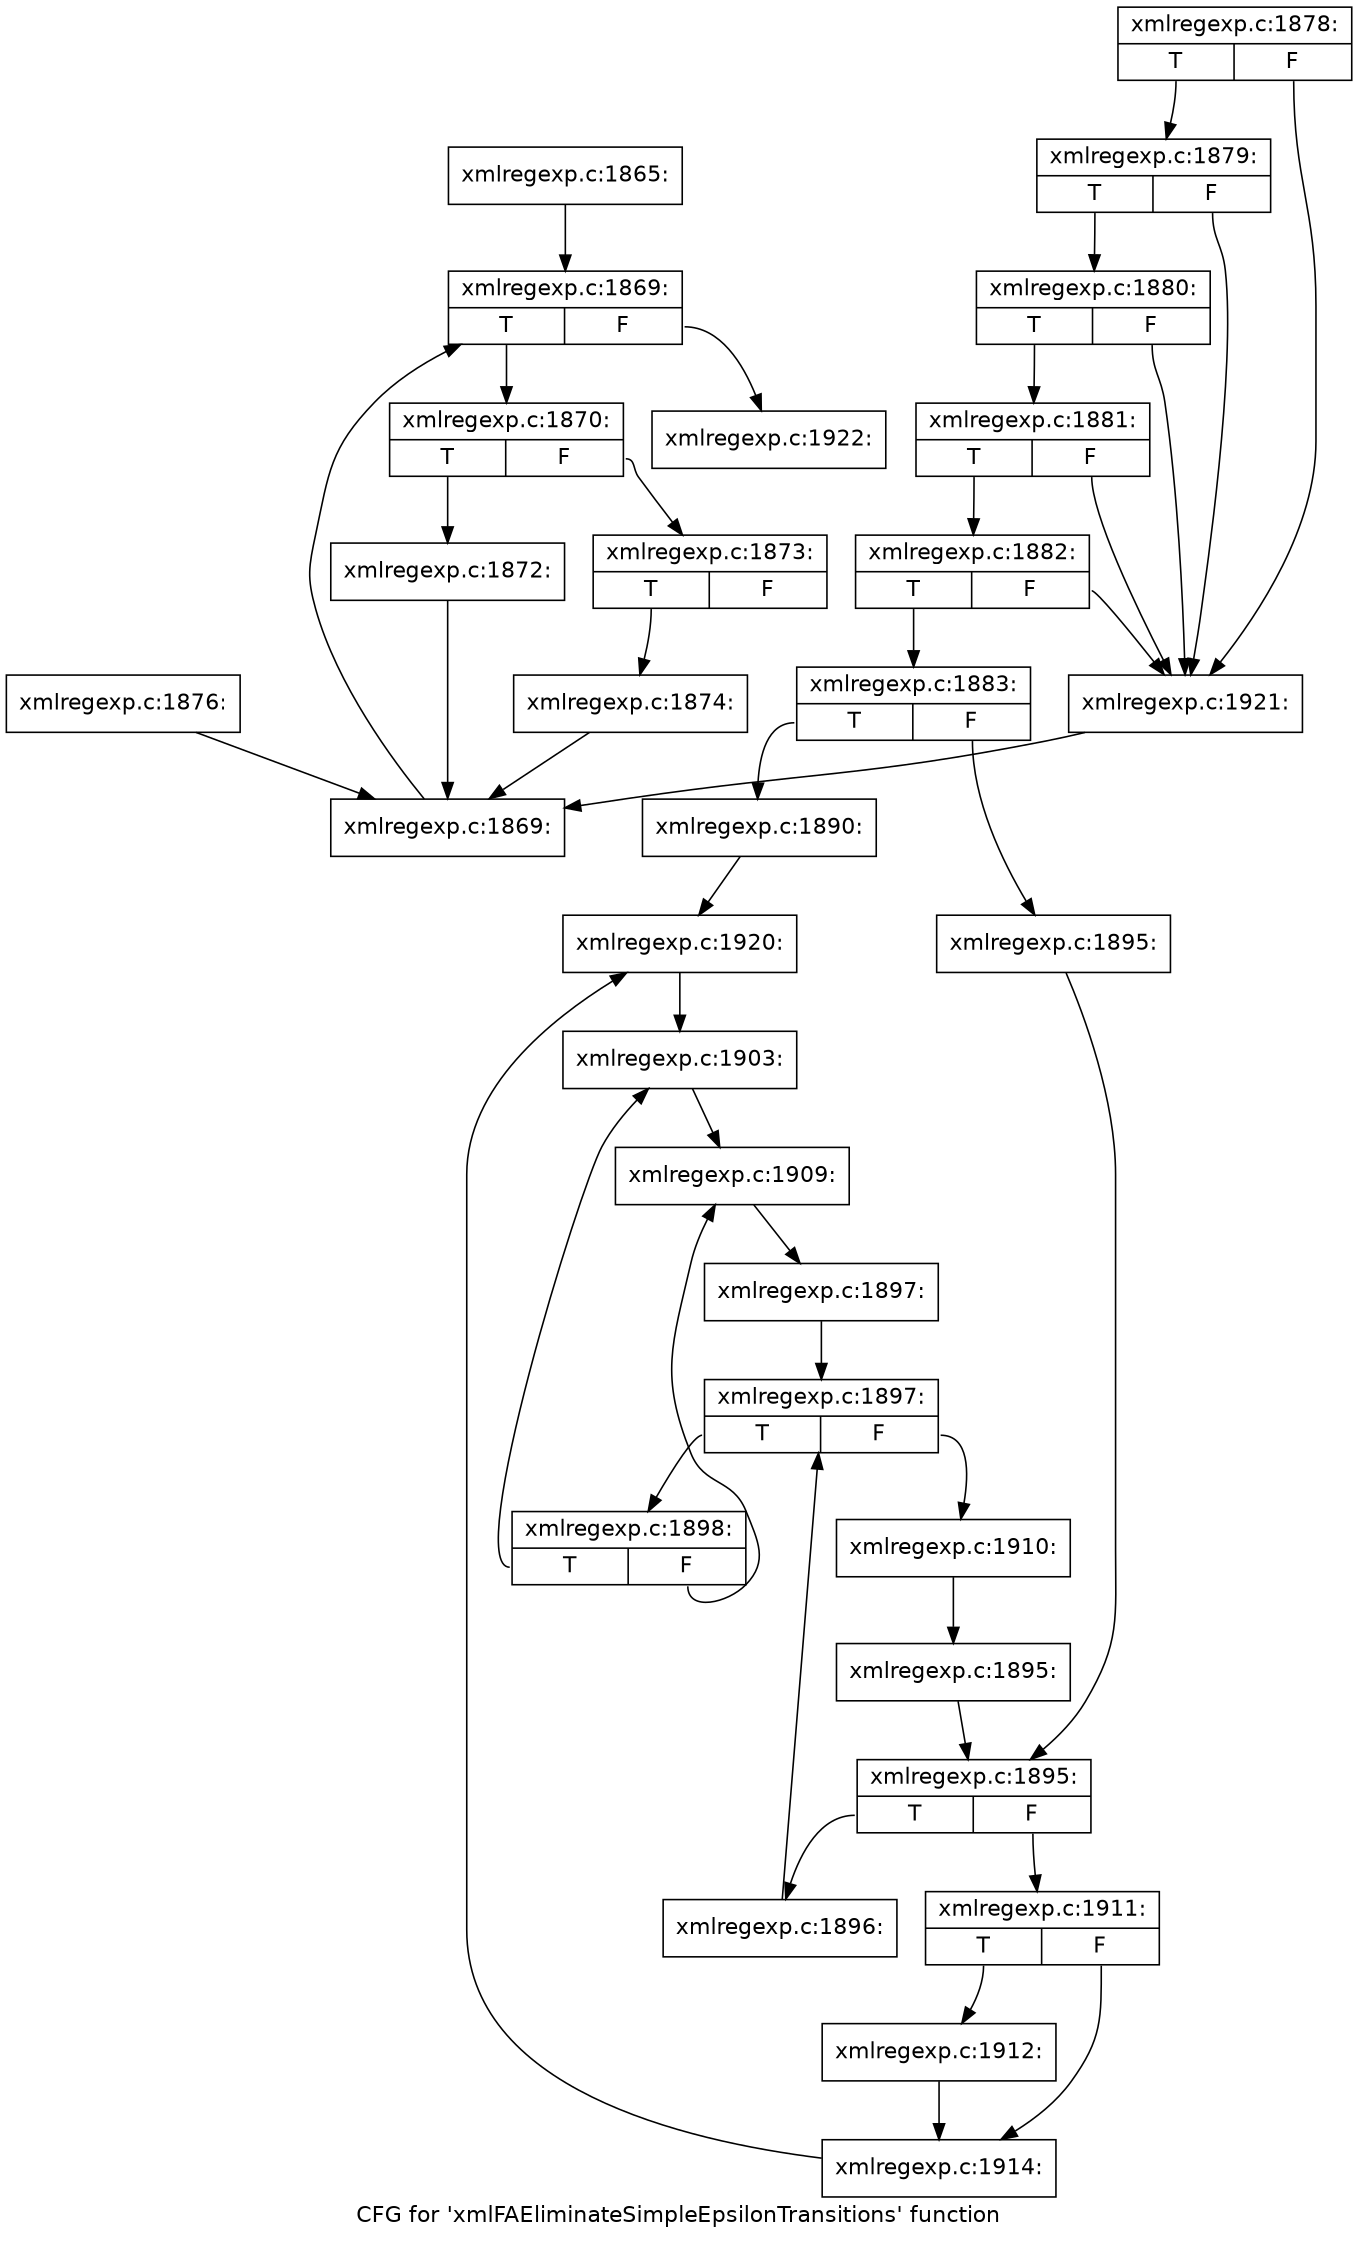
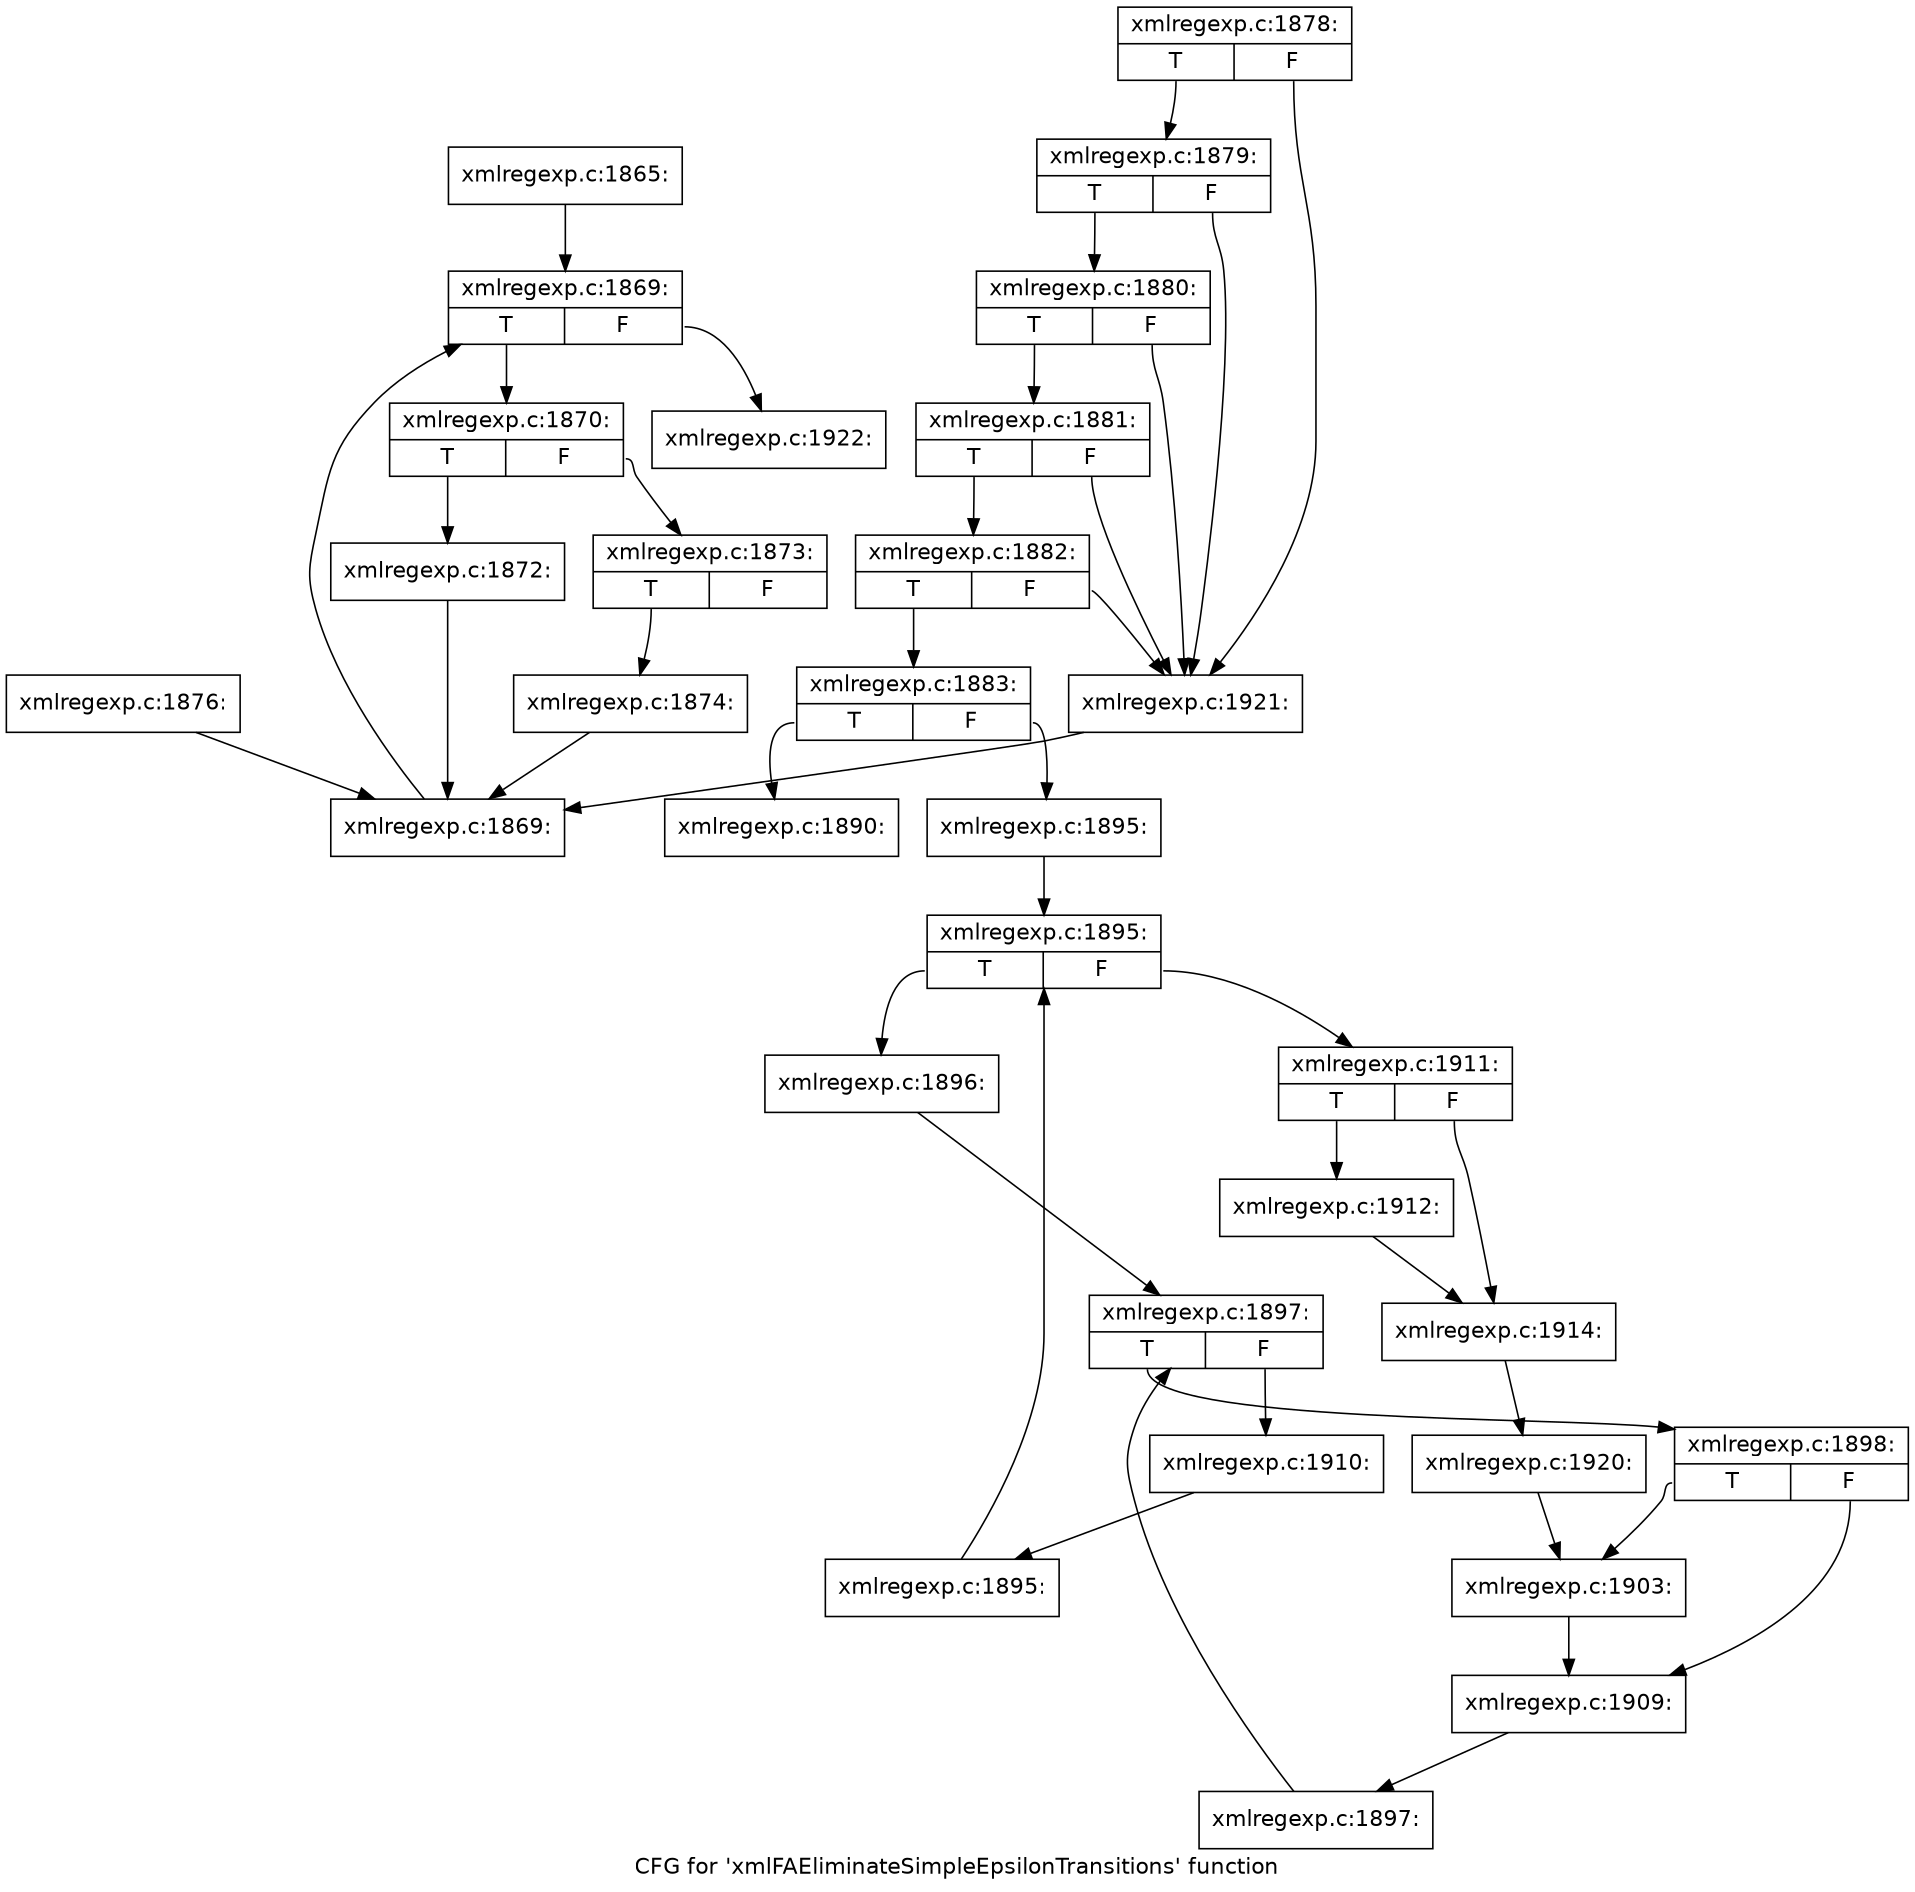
(724, 879) -> none
